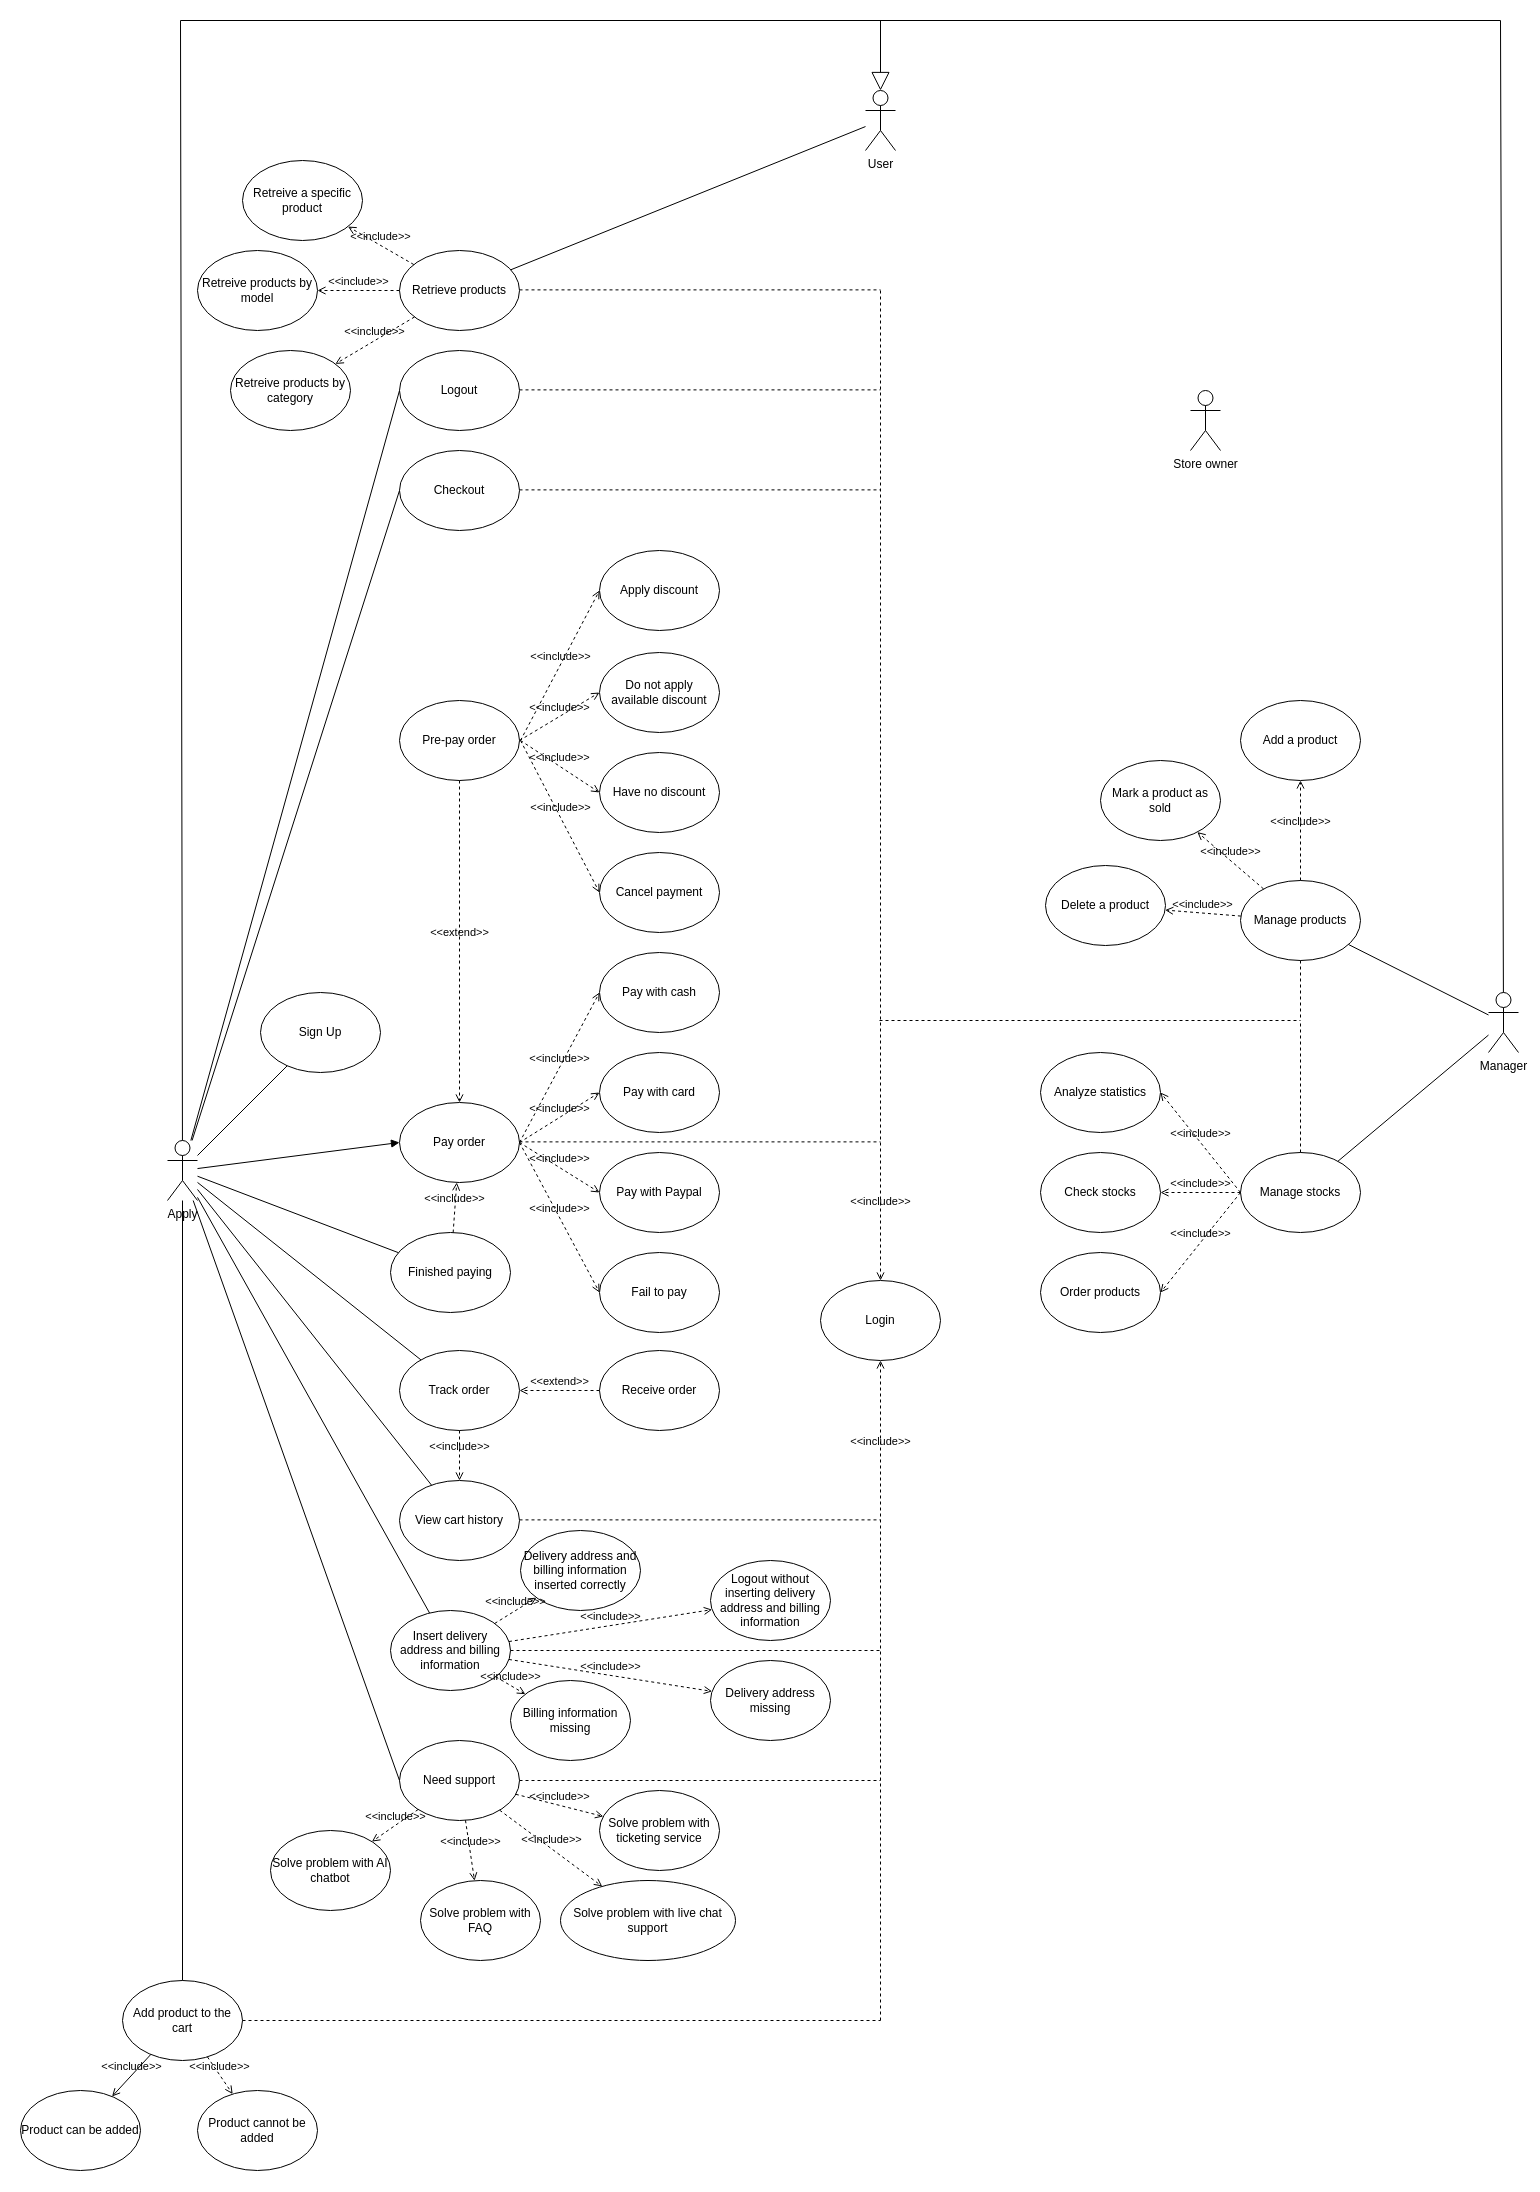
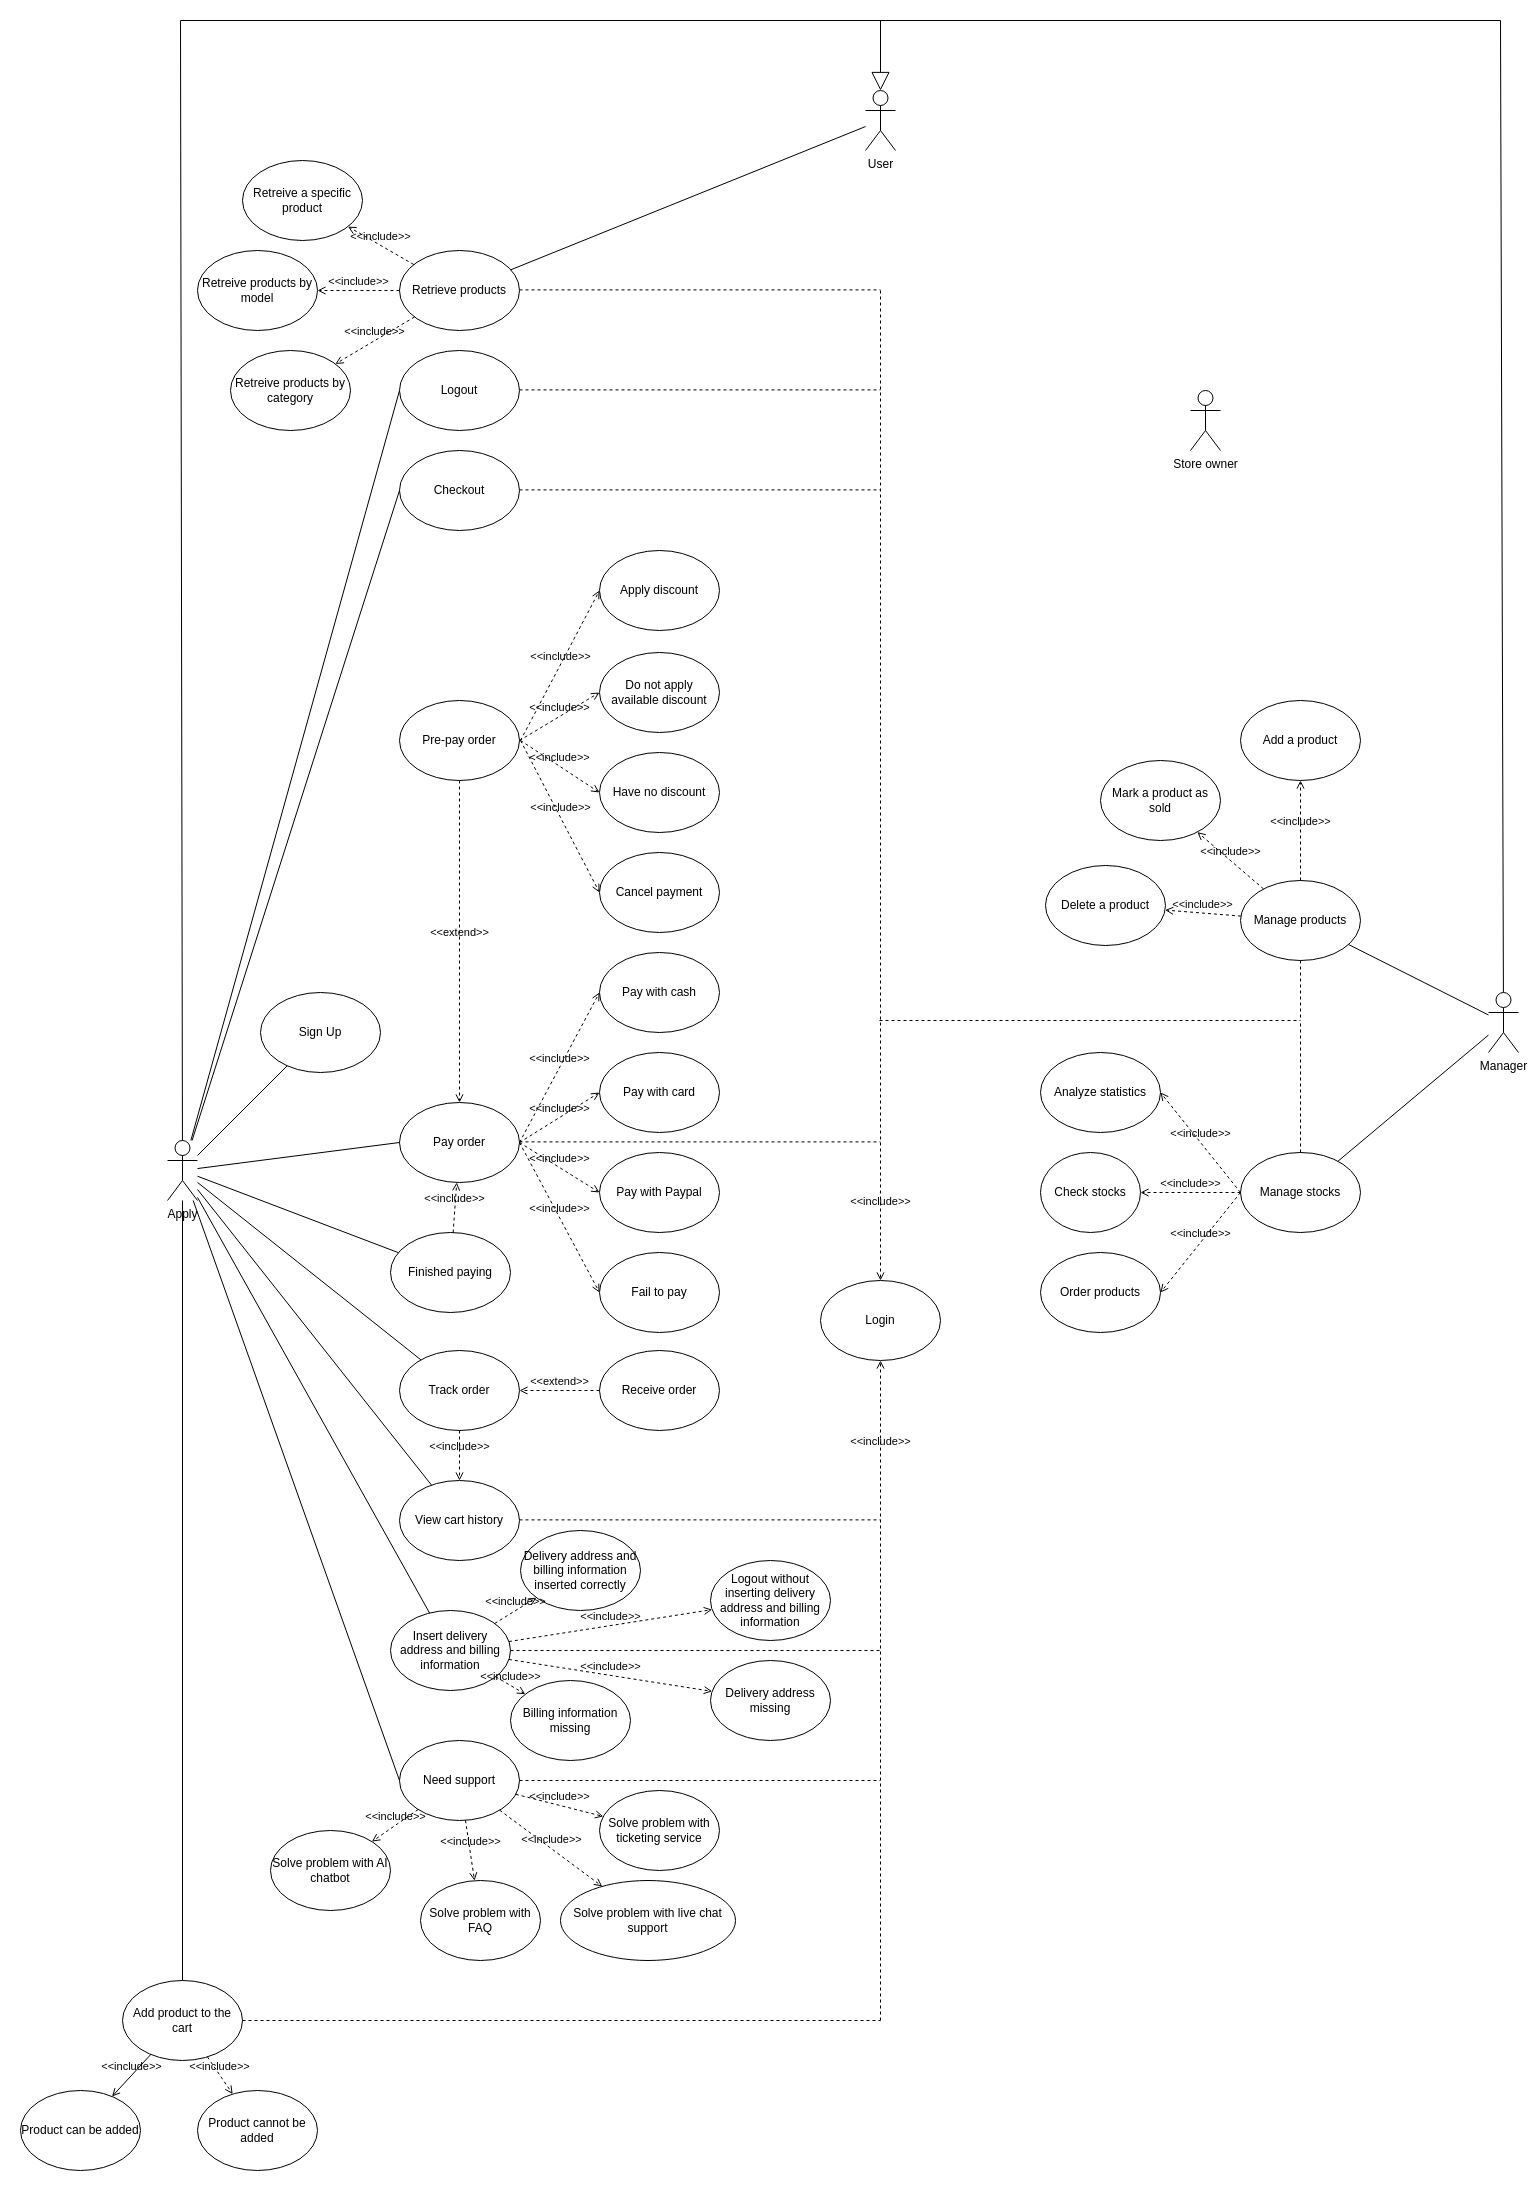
(390, 1144) -> (394, 1143)
(1101, 1193) -> (1091, 1193)
